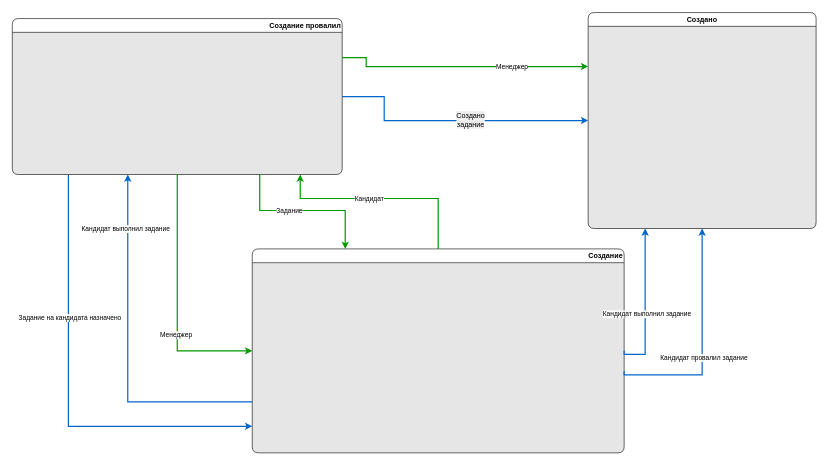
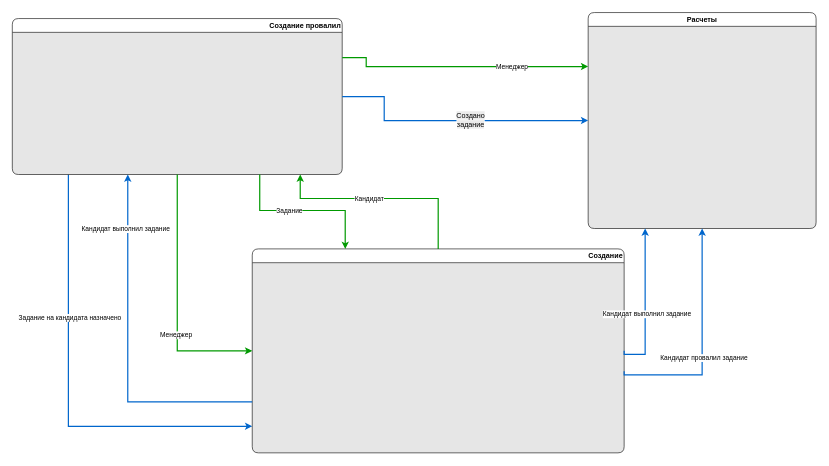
(702, 20) -> (702, 20)
